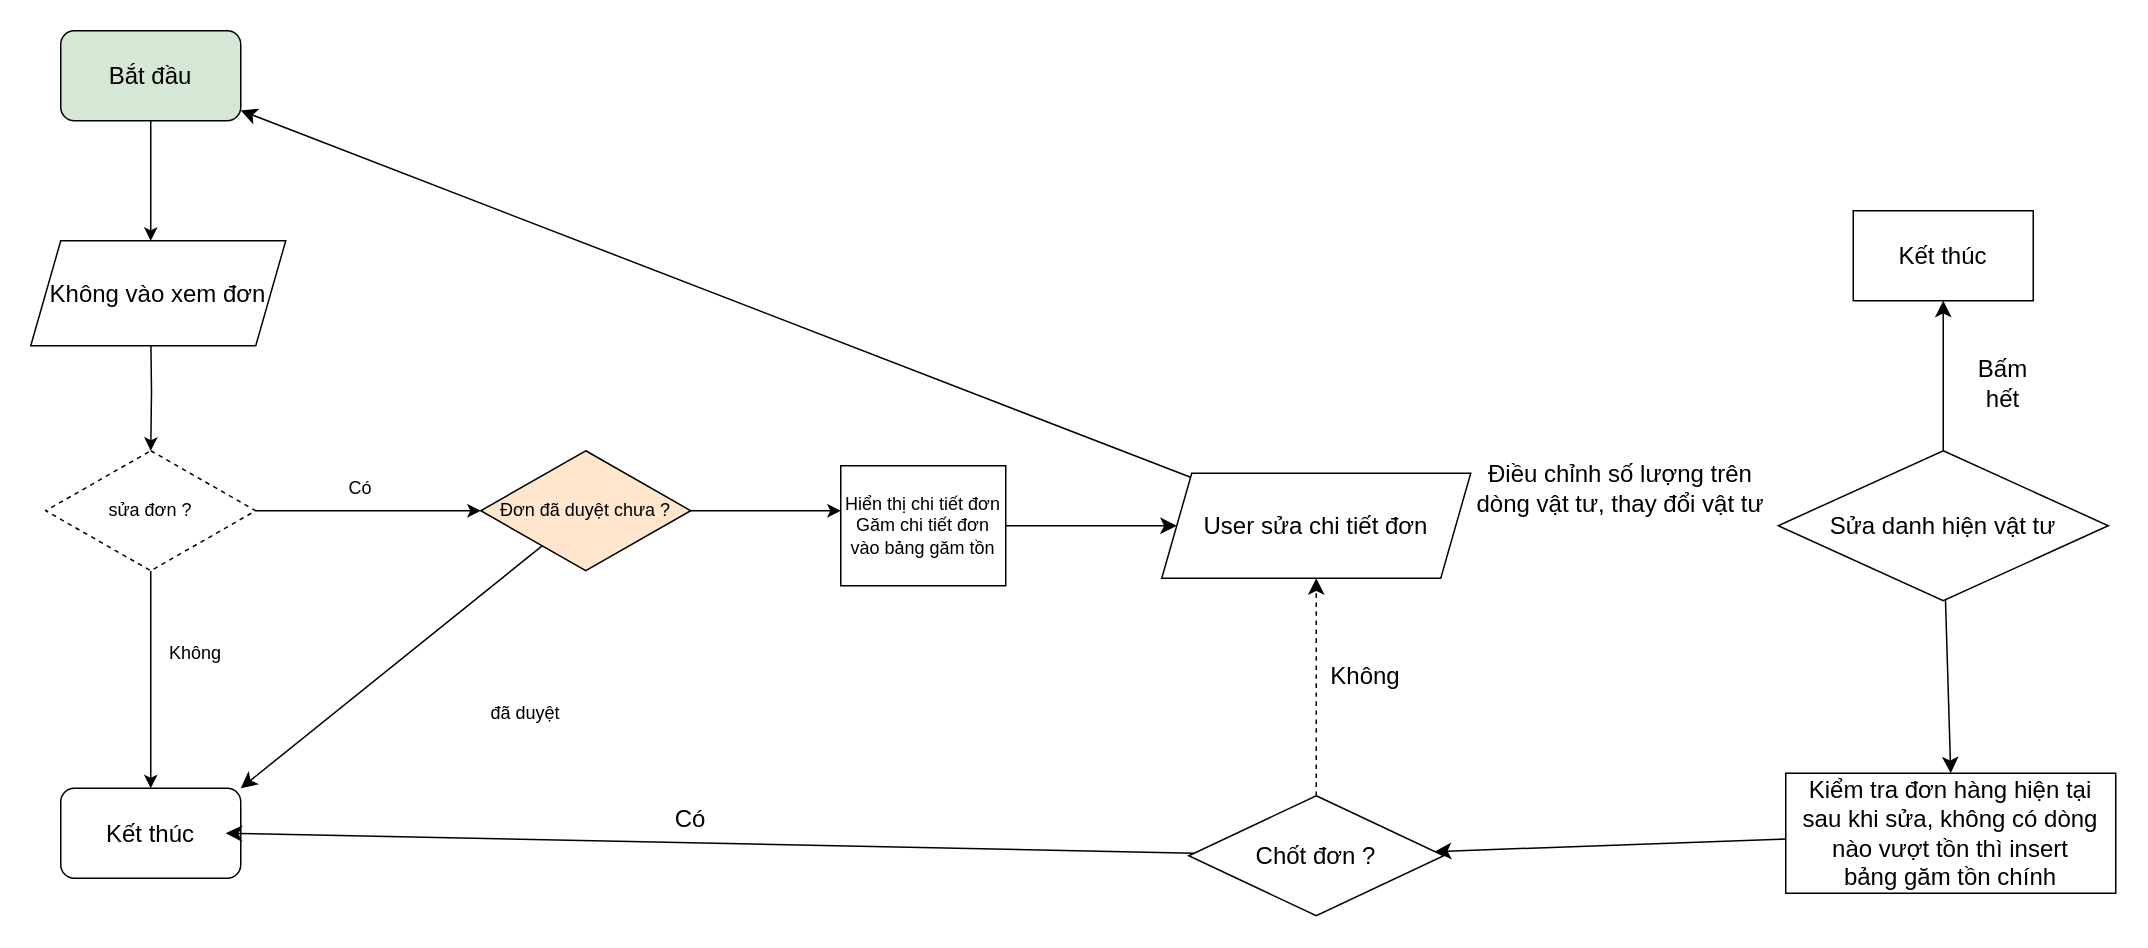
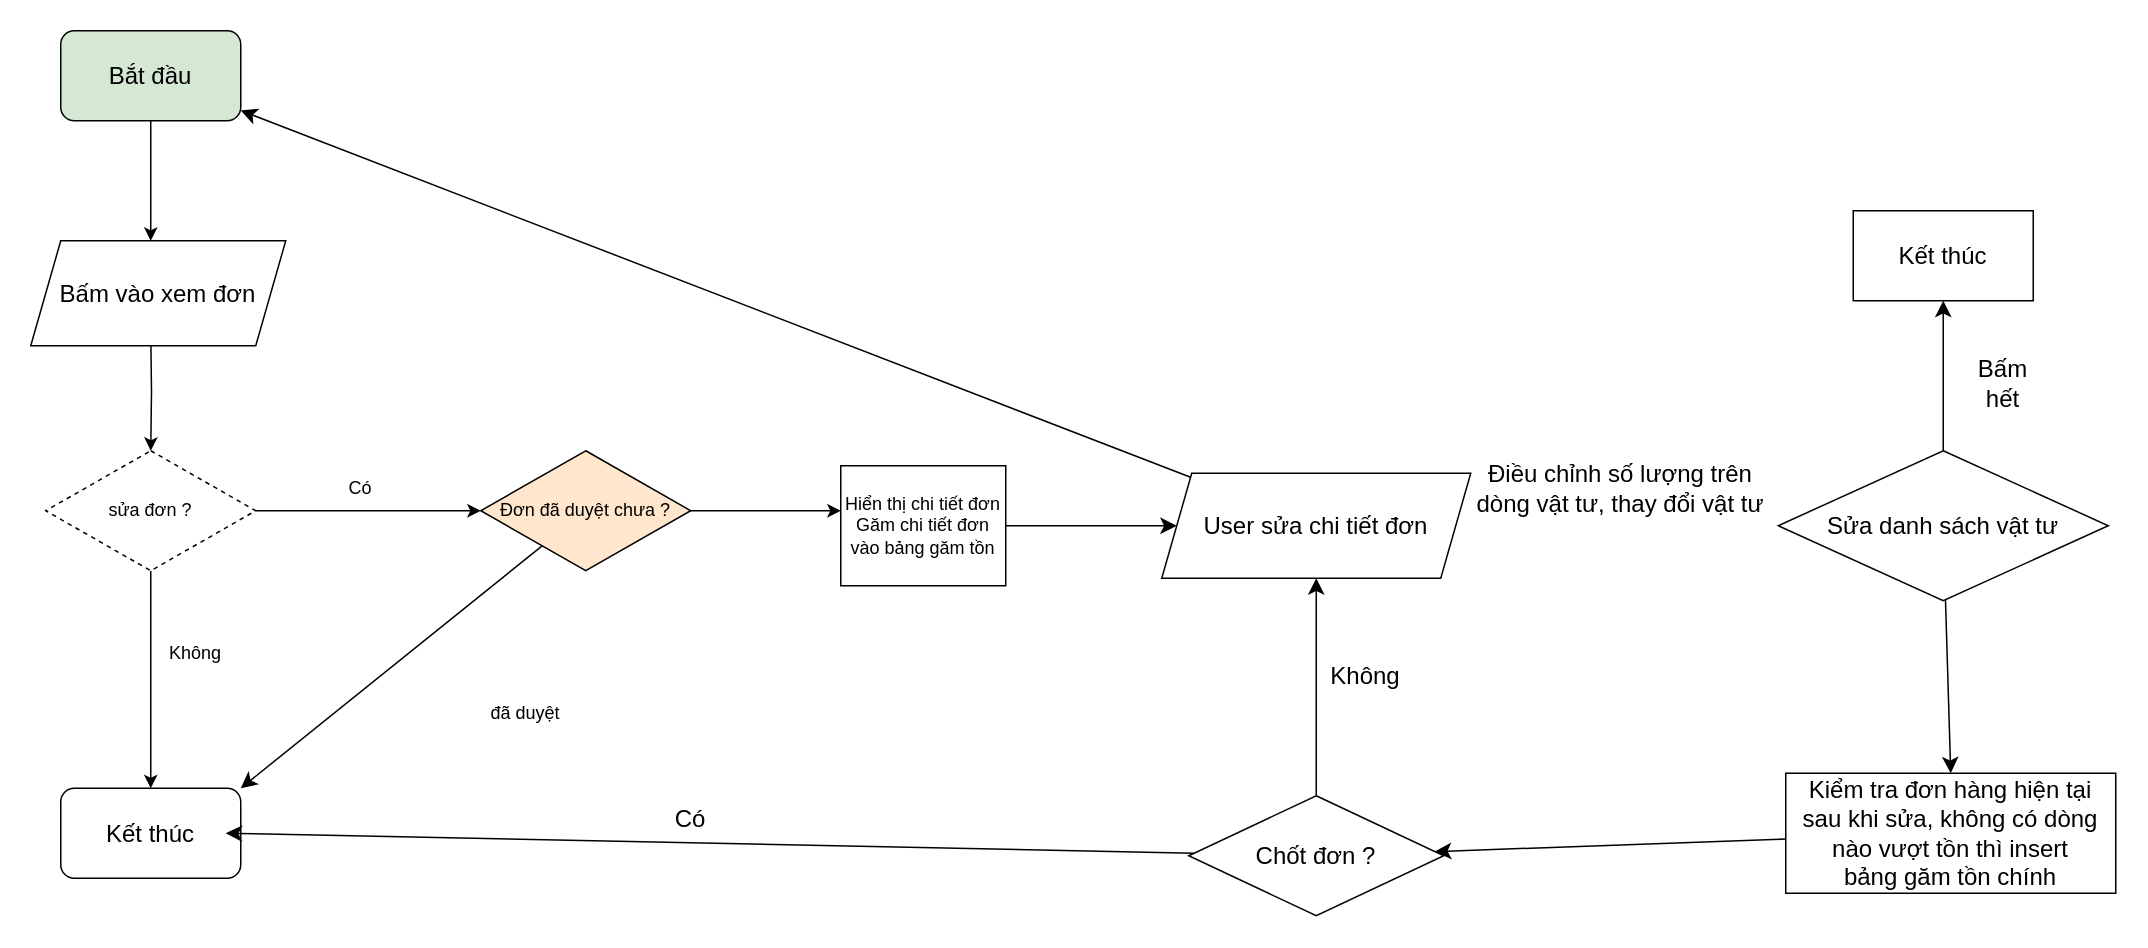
(158, 293) -> (158, 293)
(1943, 526) -> (1943, 526)
(1316, 691) -> (1316, 691)
